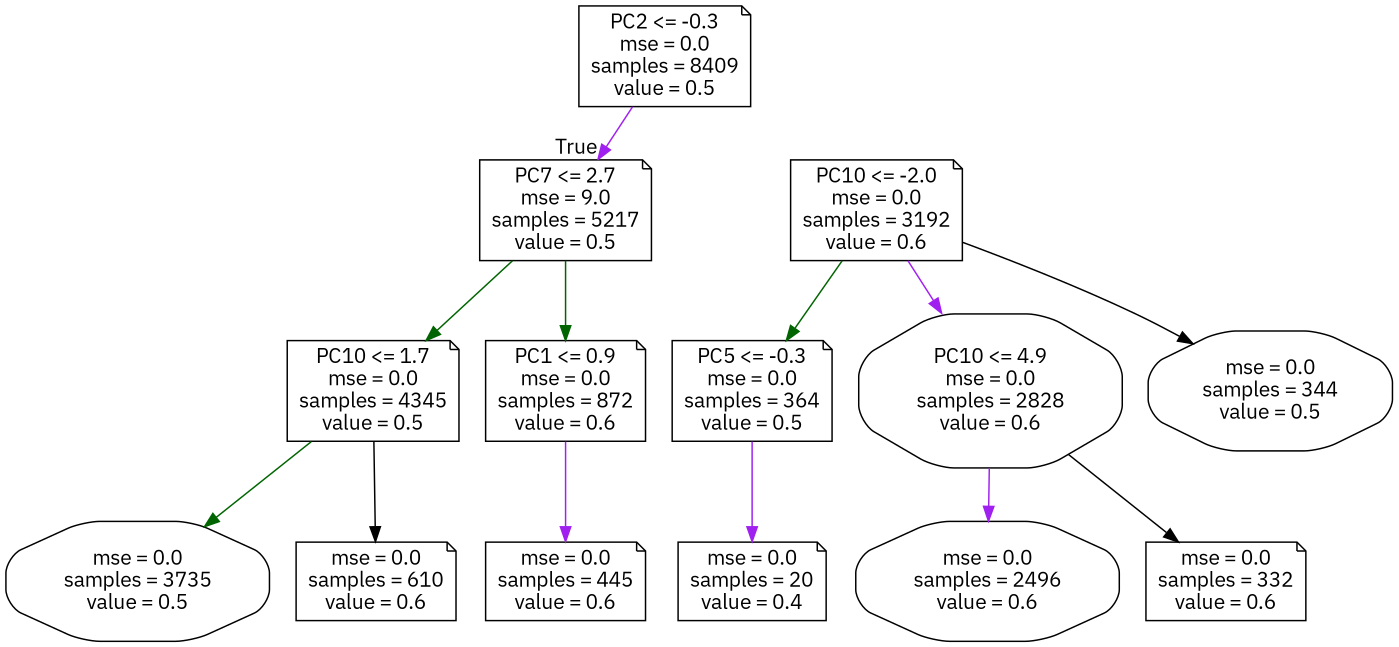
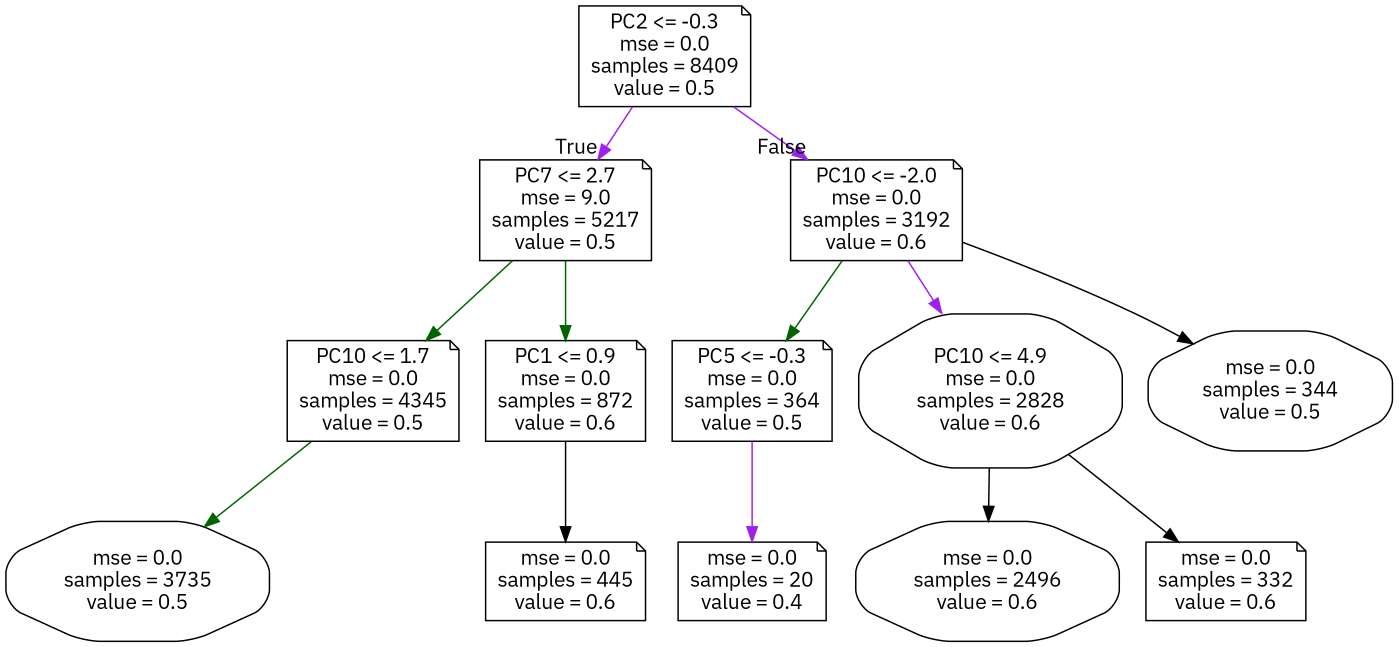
none -> (764, 129)
(566, 484) -> (566, 484)
(989, 487) -> (989, 487)
(376, 581) -> none
